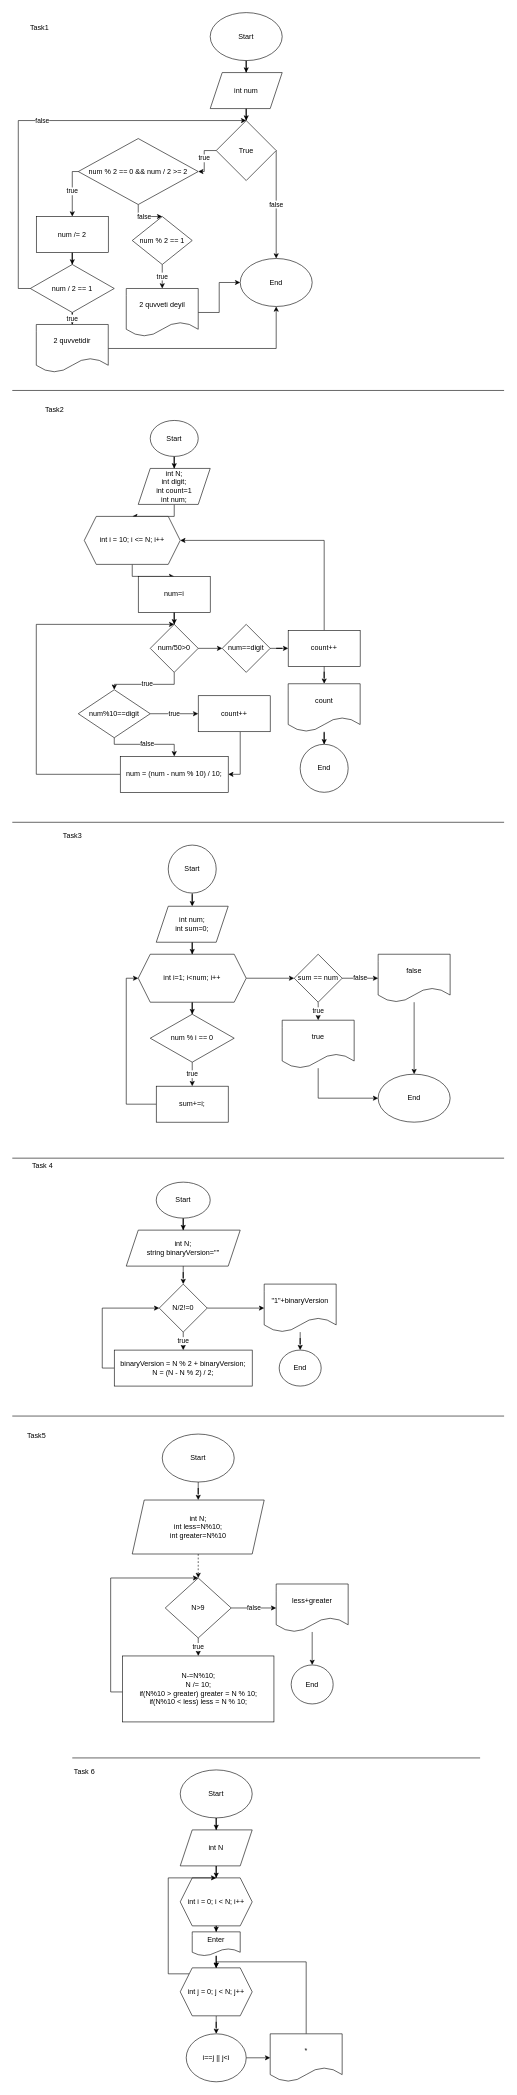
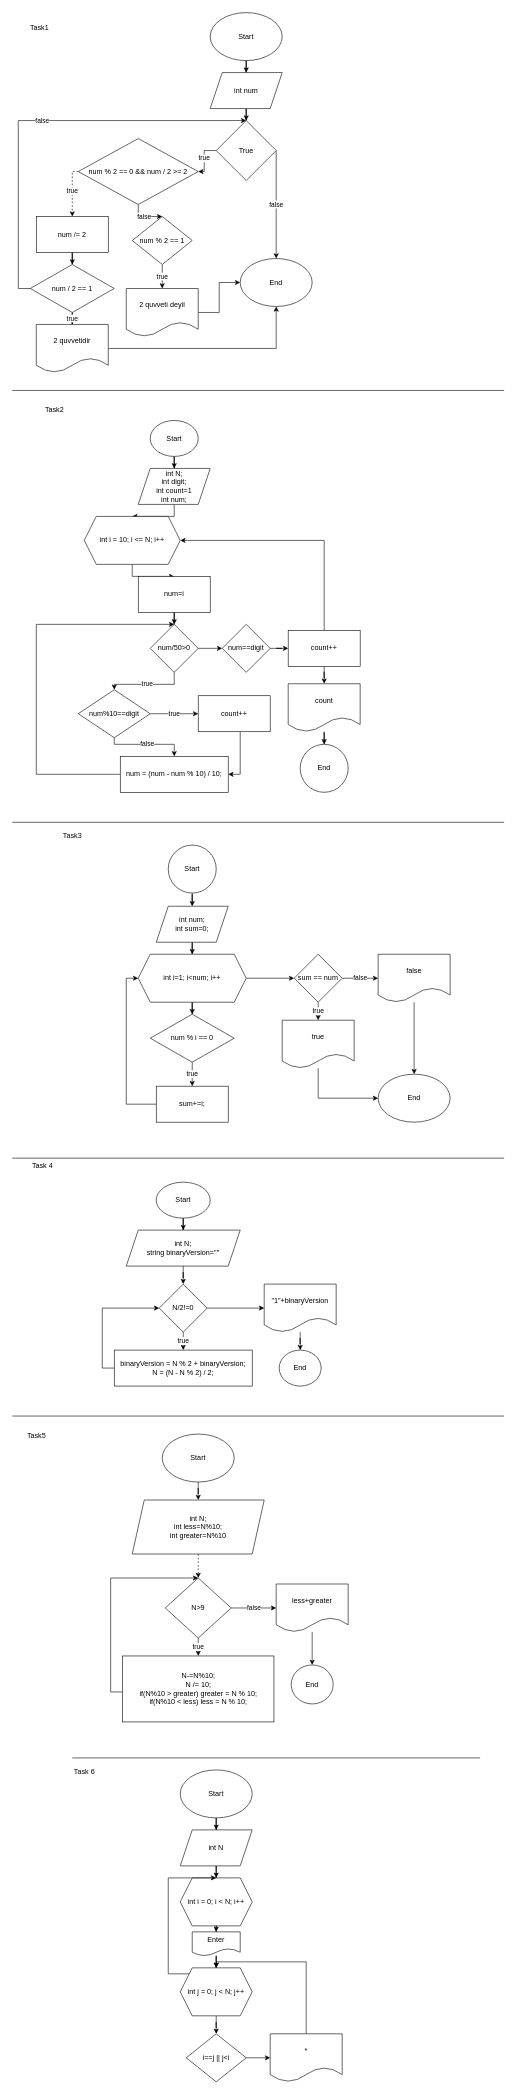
(72, 188) -> (72, 188)
(216, 2058) -> (216, 2058)
